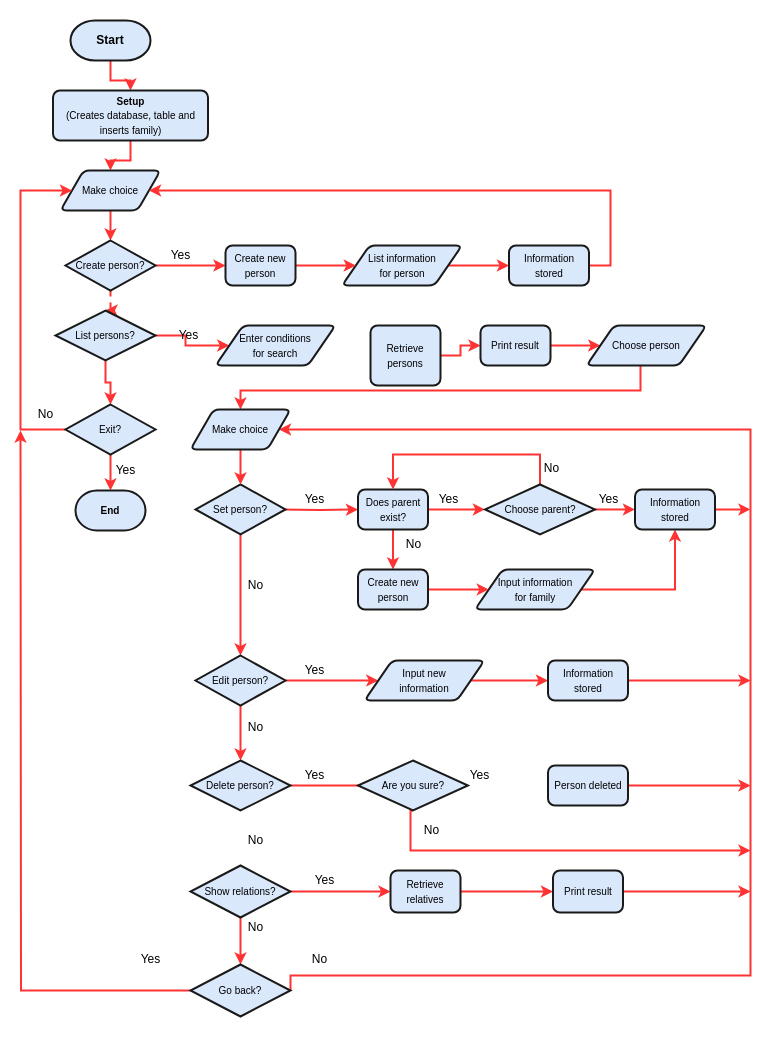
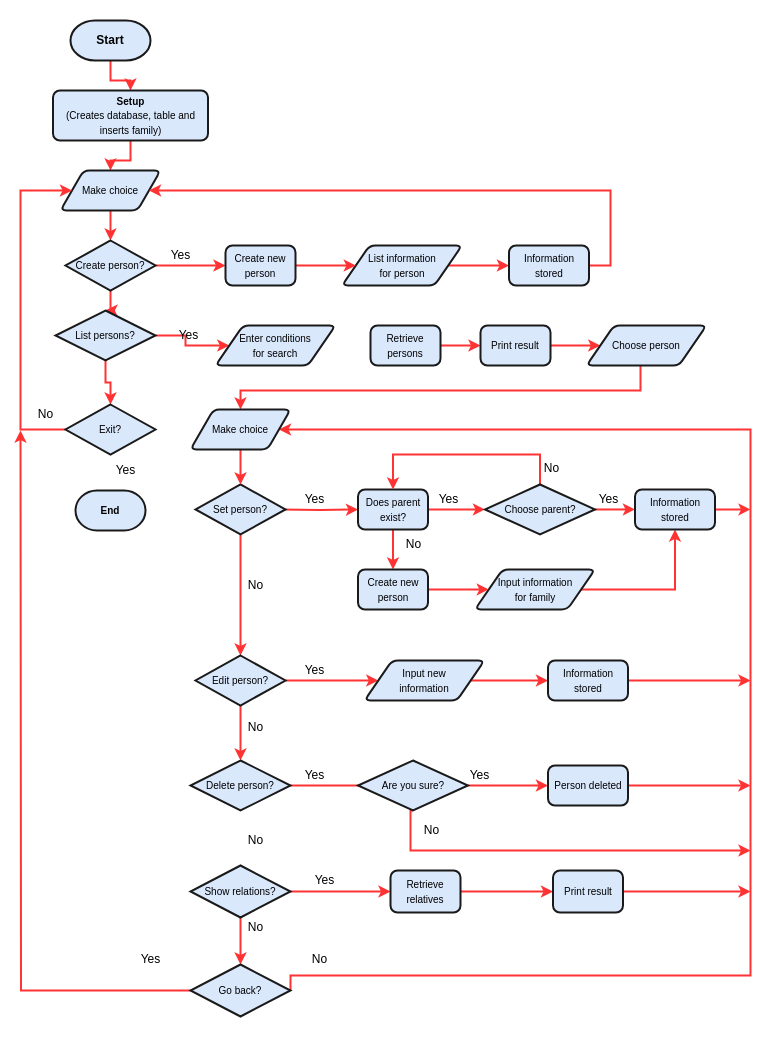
(111, 299) -> (111, 299)
(406, 356) -> (406, 346)
(111, 472) -> none
none -> (503, 786)
